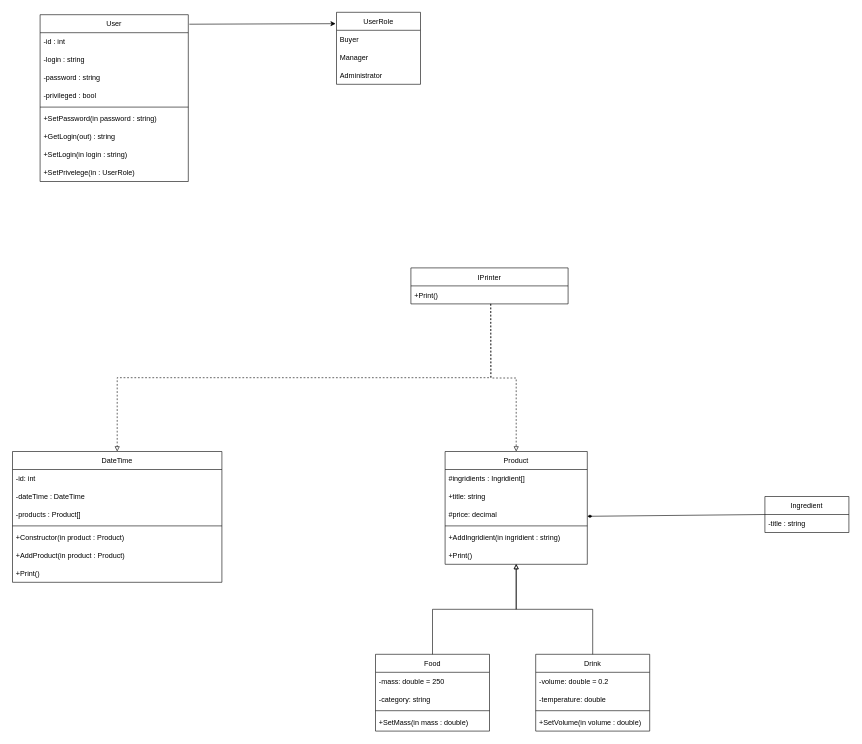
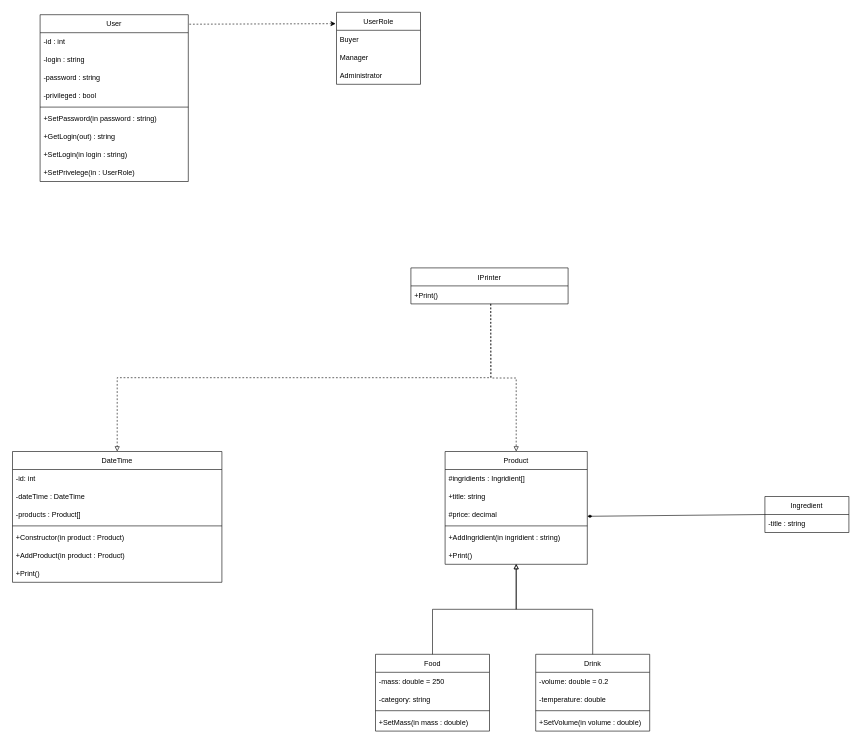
(260, 24) -> (260, 24)
